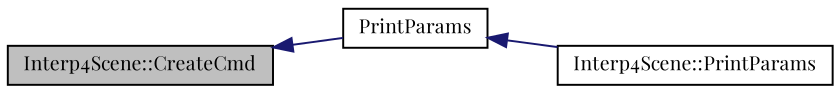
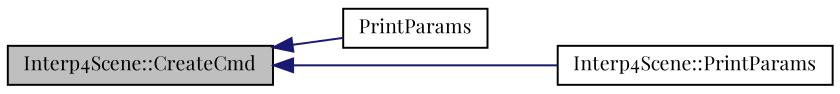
(532, 44) -> (425, 65)
